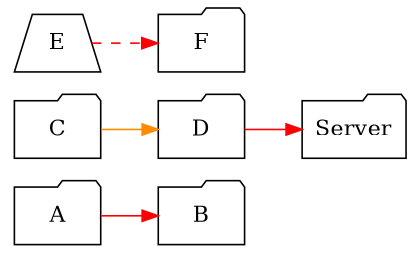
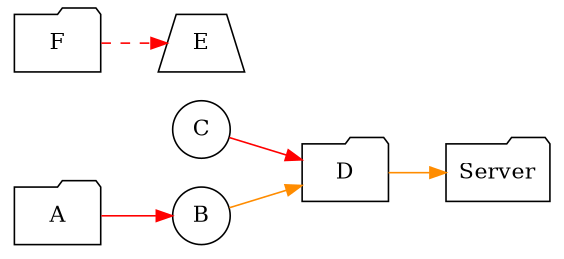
(117, 43) -> (126, 43)
(58, 129) -> (201, 129)
(122, 129) -> (258, 146)
(265, 129) -> (409, 173)
none -> (258, 199)
(201, 216) -> (201, 216)
